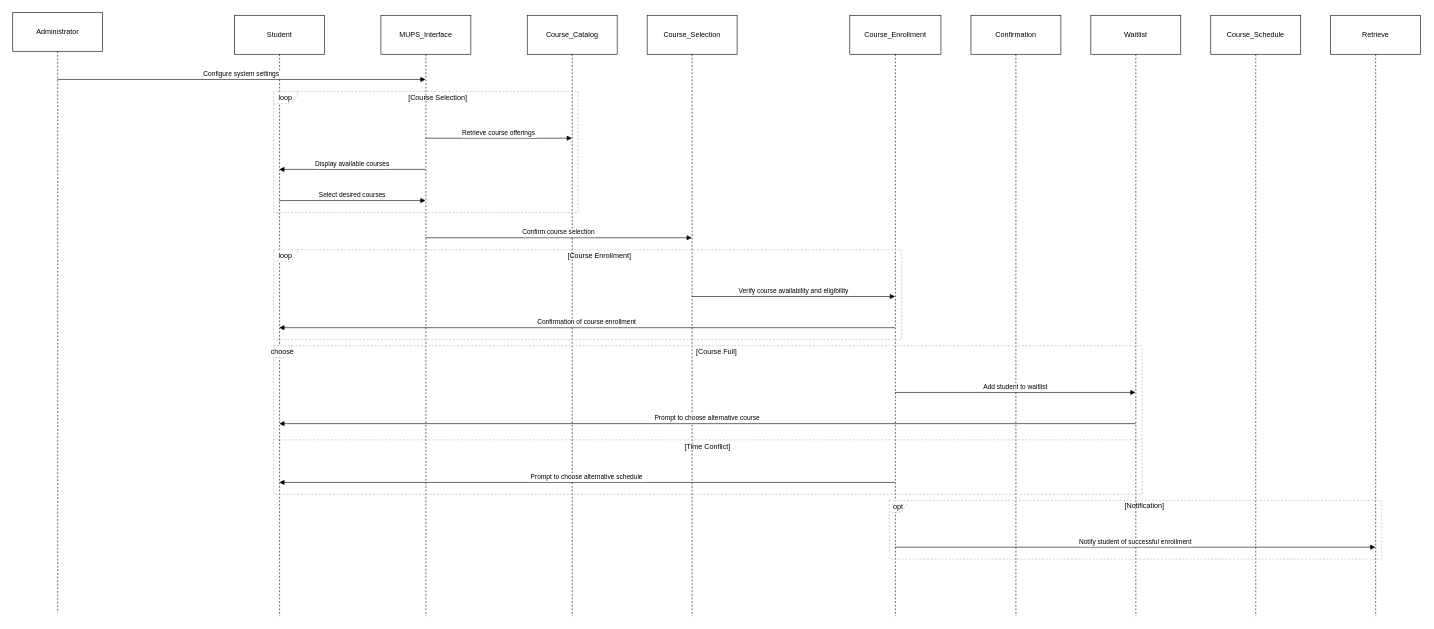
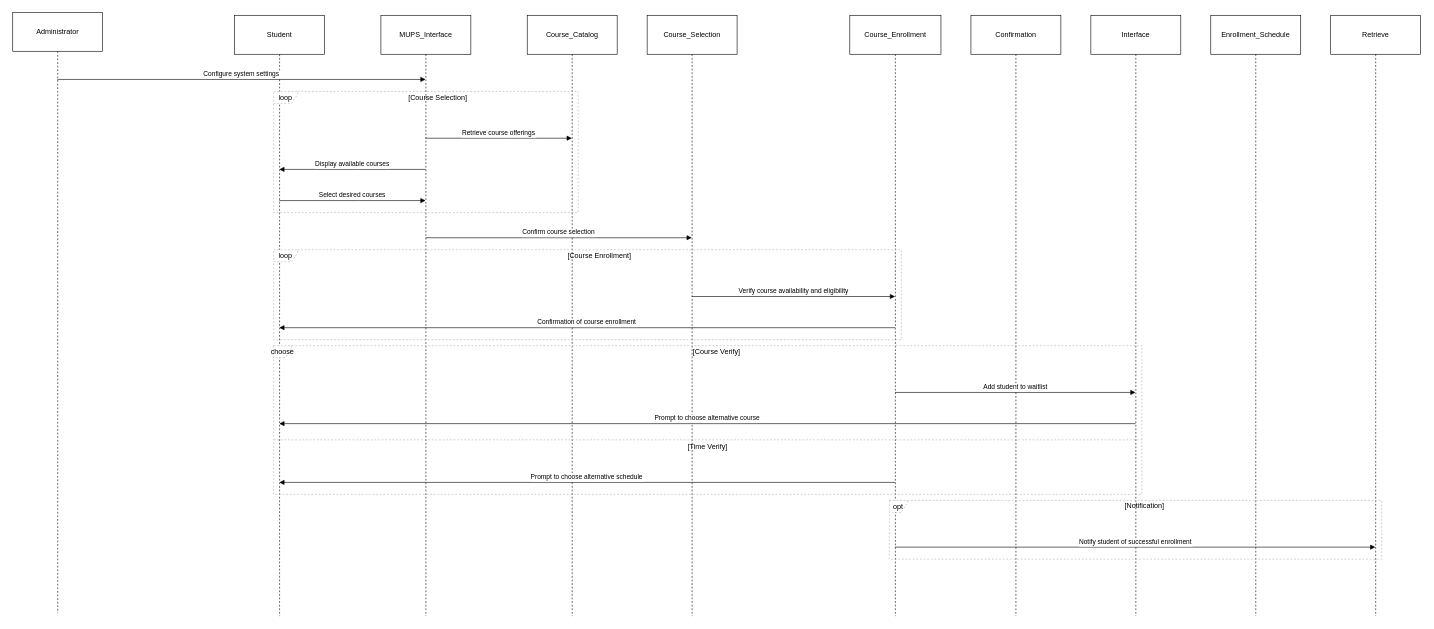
(1136, 35) -> (1136, 35)
(1256, 35) -> (1256, 35)
(717, 352) -> (717, 352)
(708, 447) -> (708, 447)
